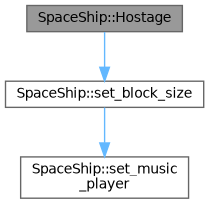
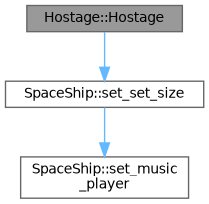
(105, 19) -> (105, 19)
(105, 94) -> (105, 94)
